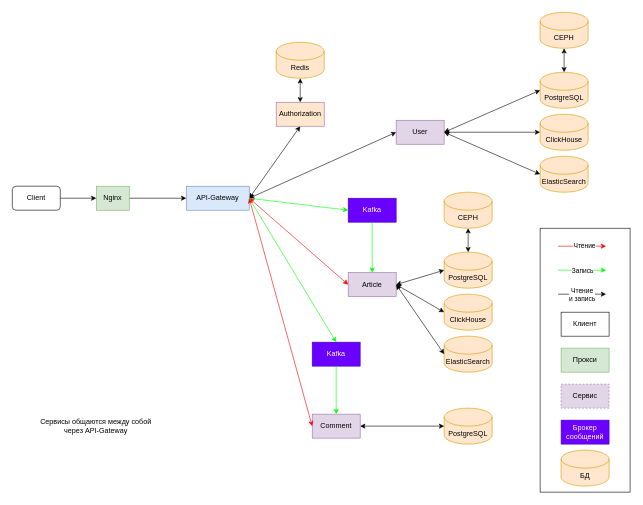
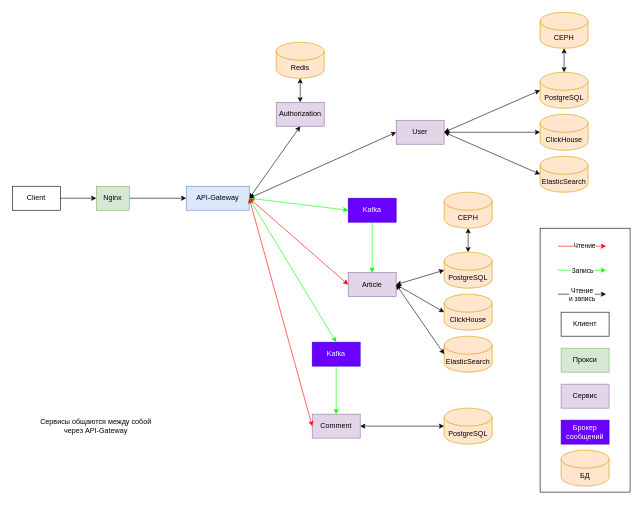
(300, 114) -> (300, 114)
(36, 198) -> (36, 198)
(585, 396) -> (585, 396)
